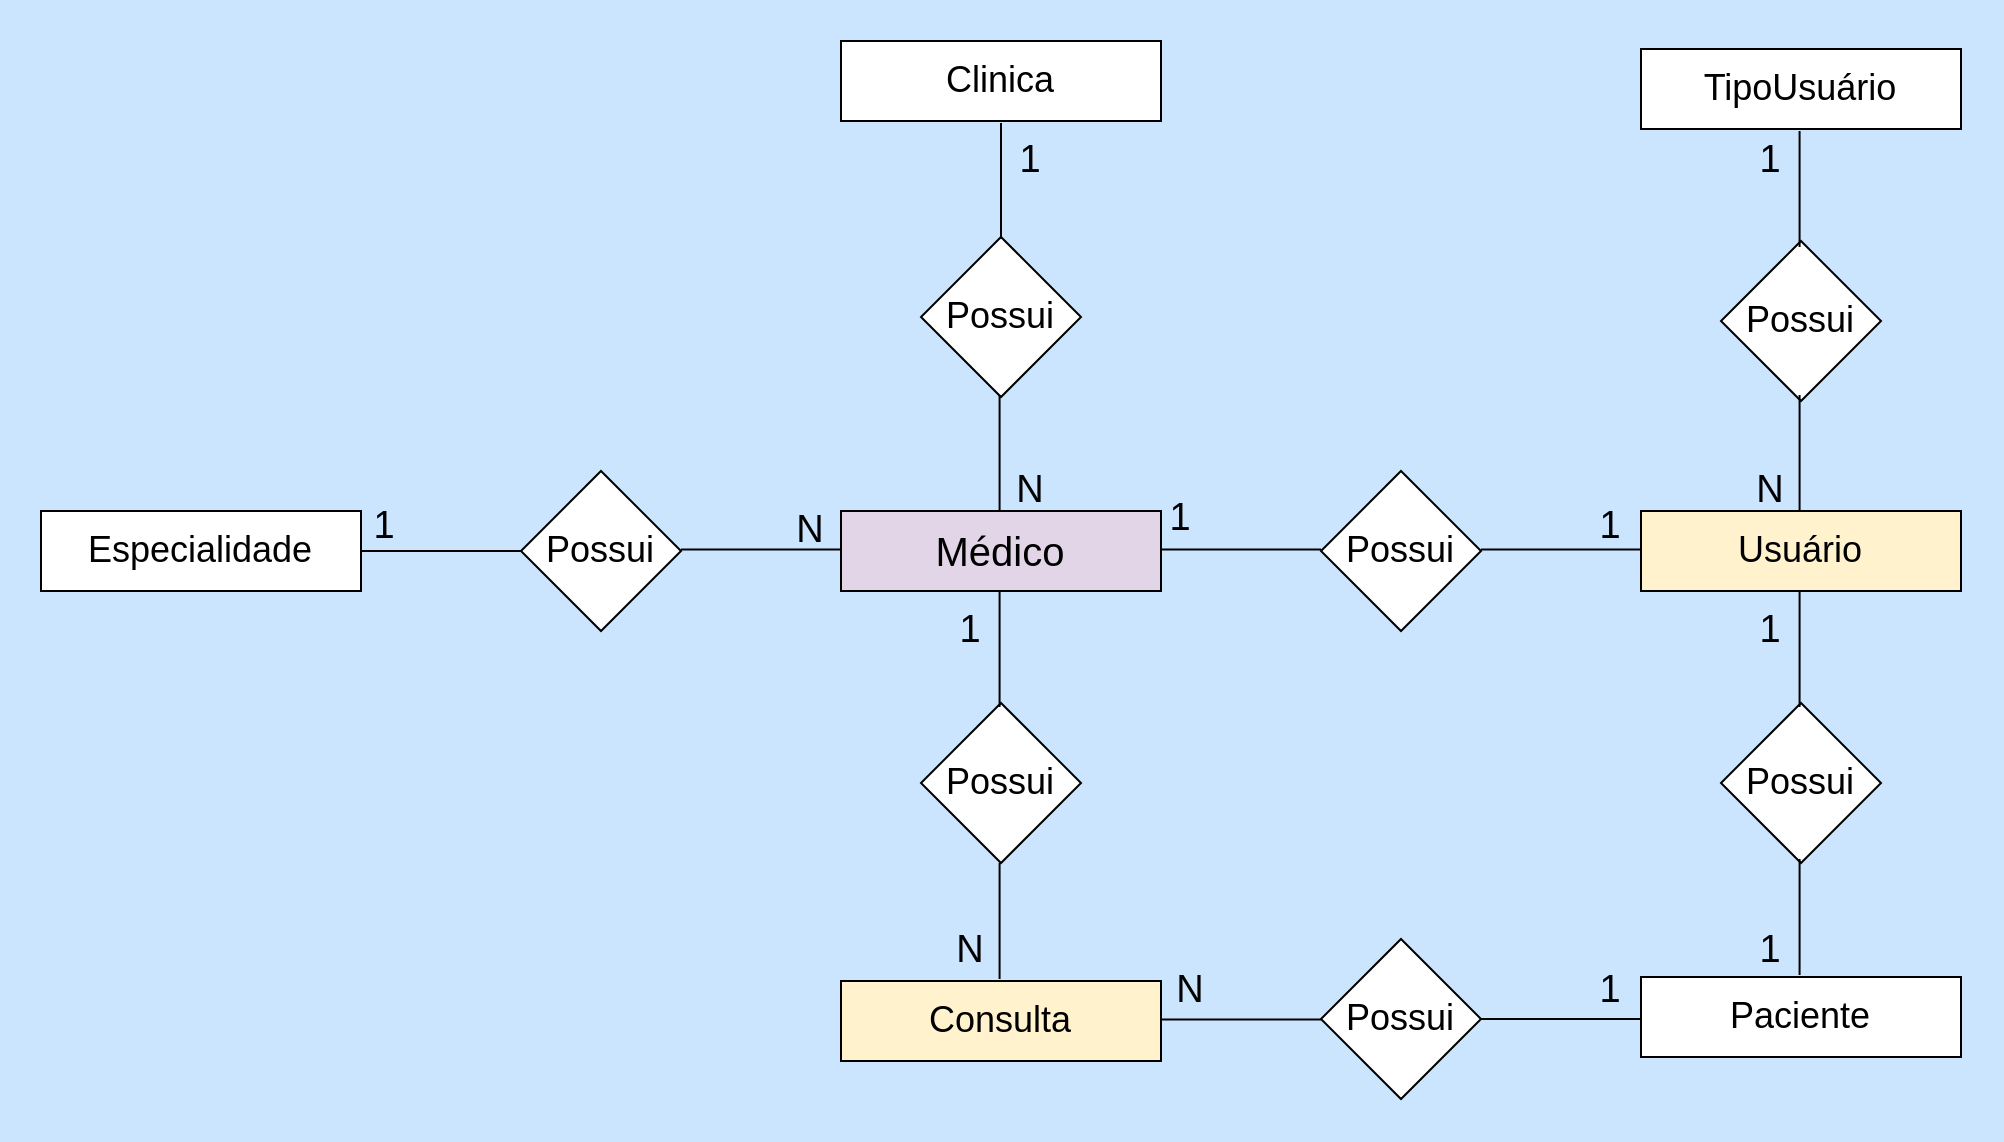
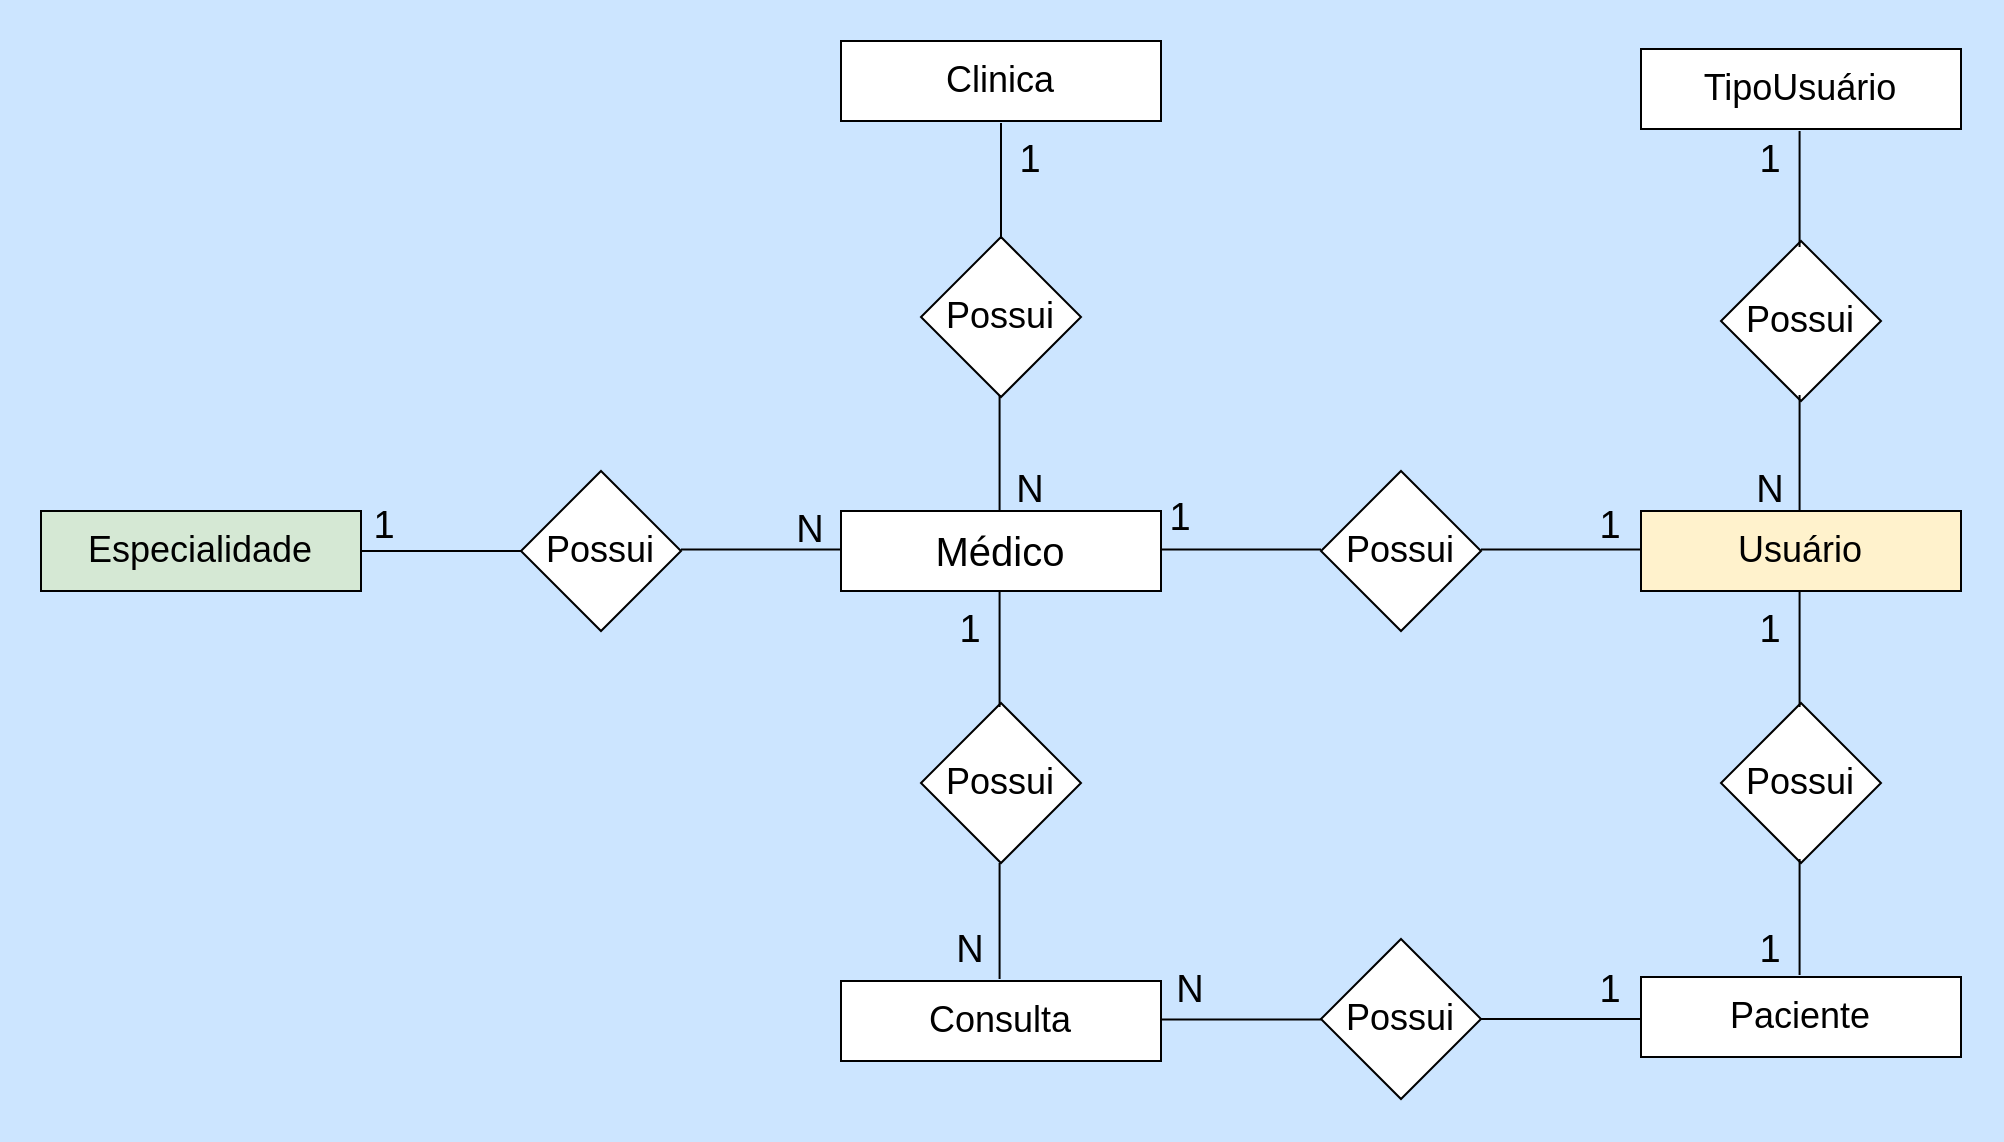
(201, 551) -> (201, 551)
(1001, 551) -> (1001, 551)
(1001, 1021) -> (1001, 1021)
